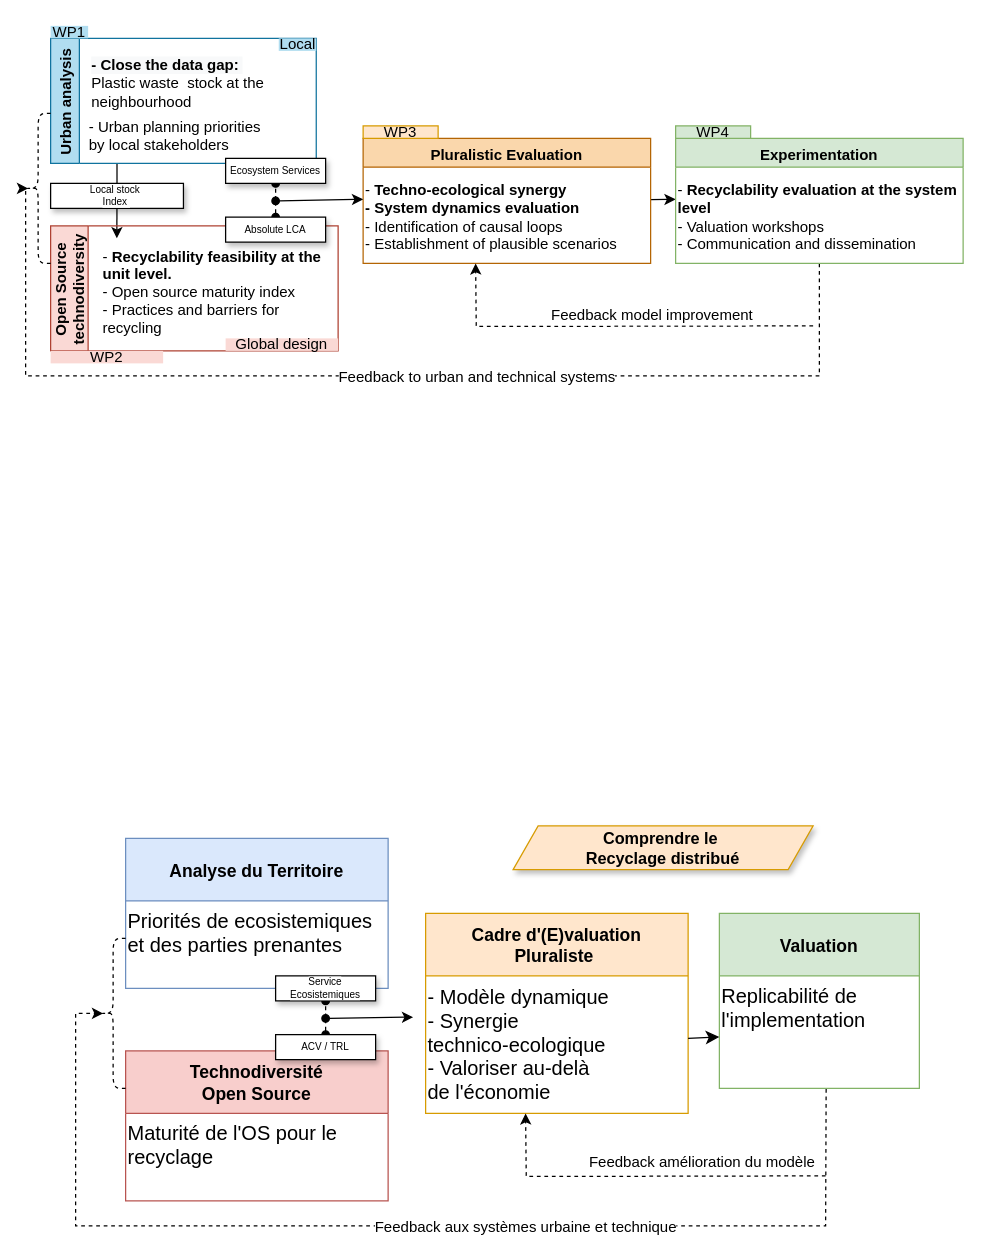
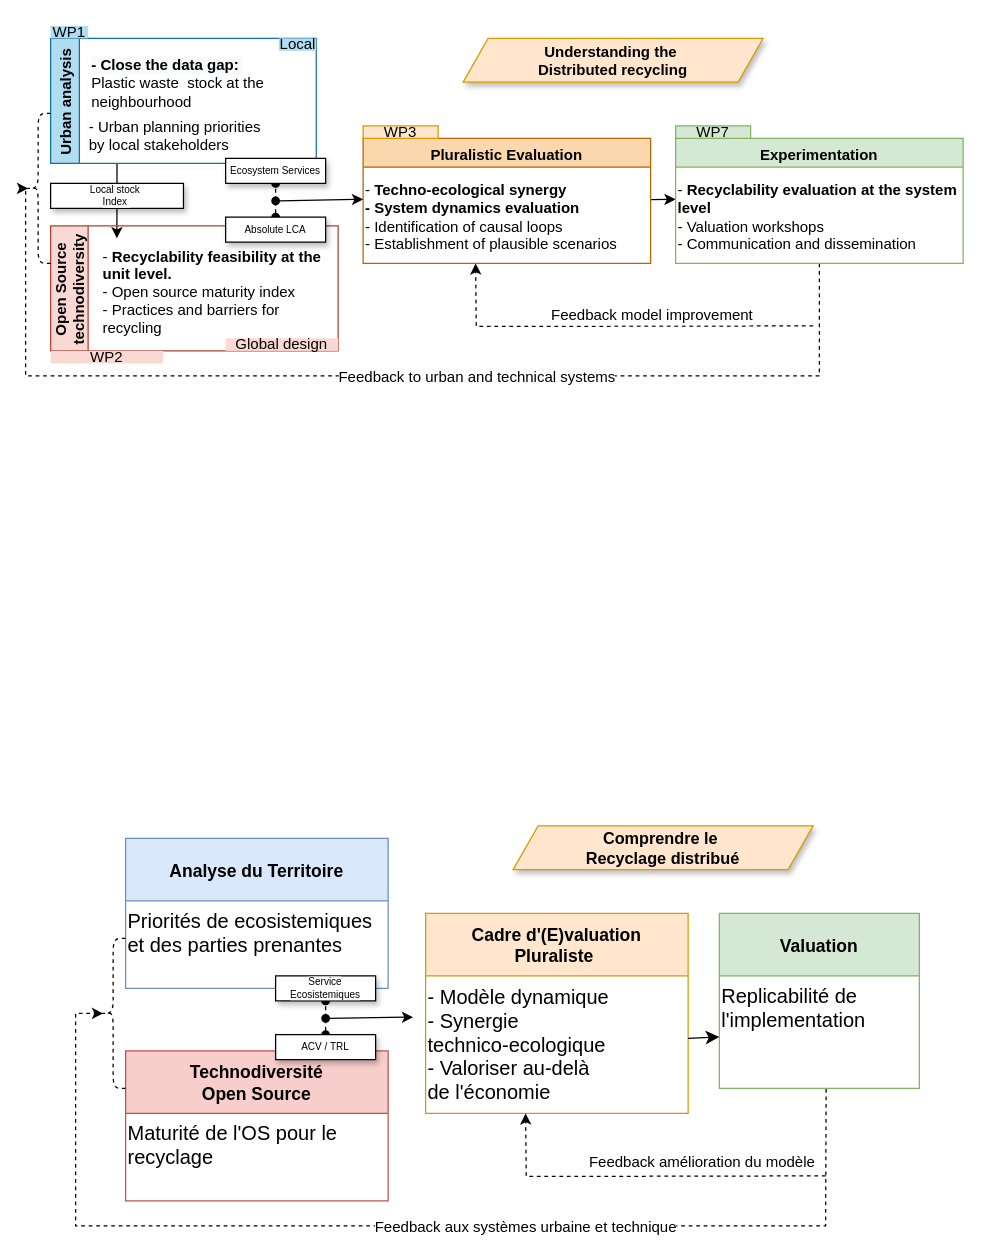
none -> (613, 60)
(713, 132) -> (713, 132)
